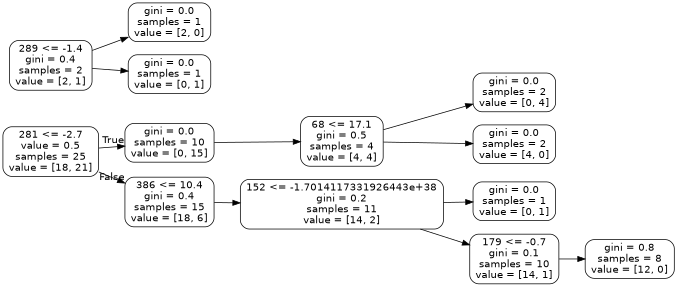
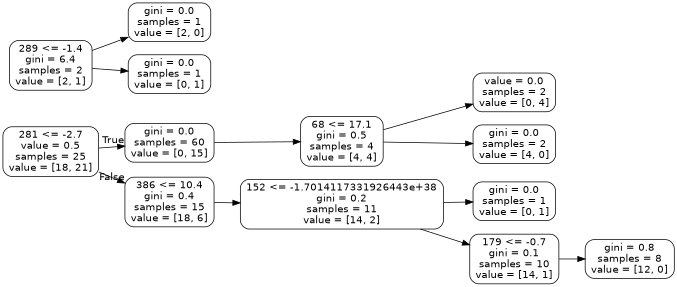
(51, 65) -> (51, 65)
(514, 92) -> (514, 92)
(169, 143) -> (169, 143)
